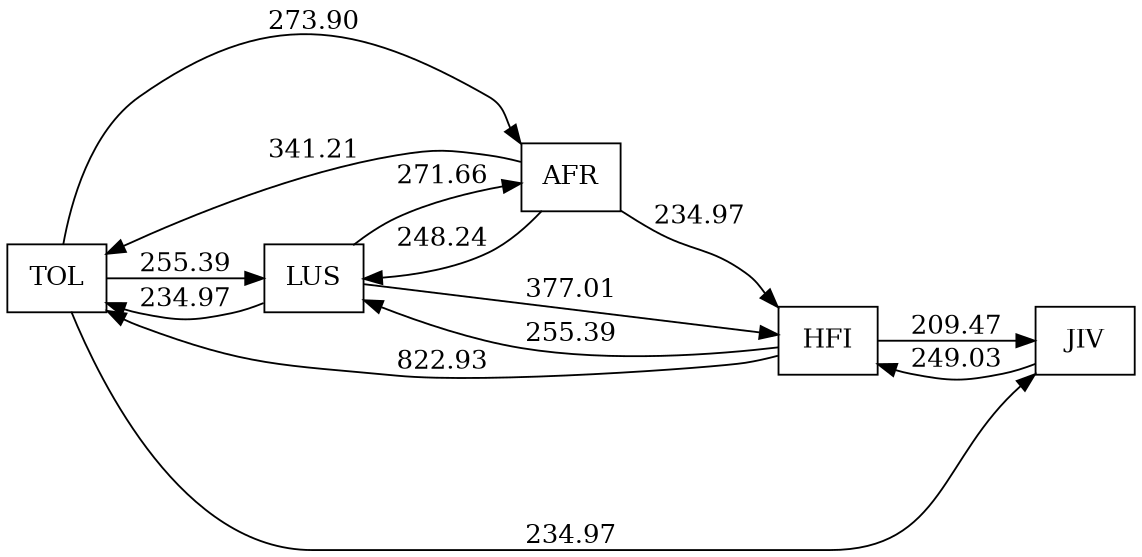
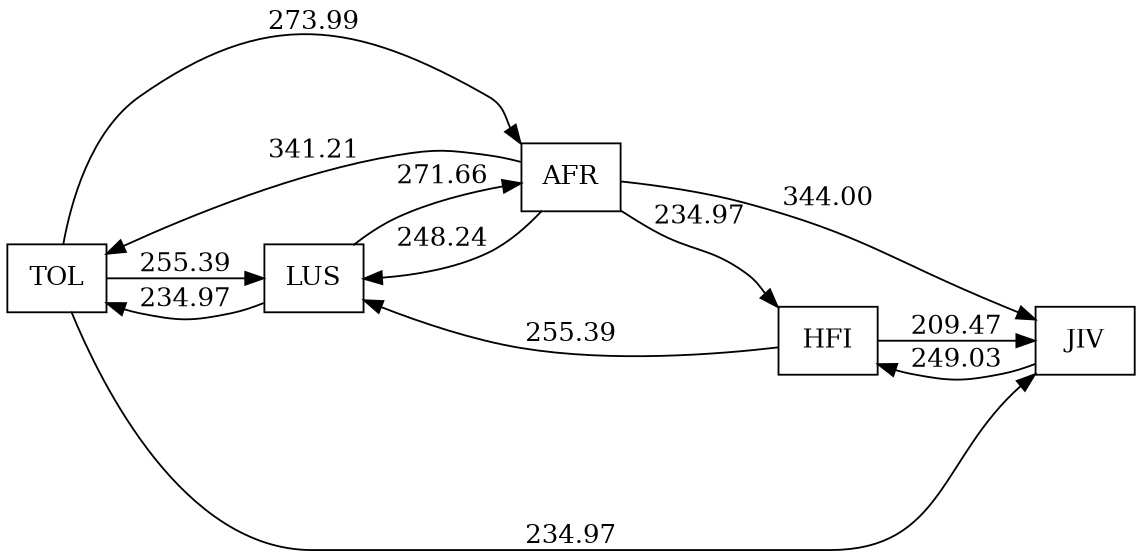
(314, 22) -> (314, 22)
none -> (826, 228)
(562, 308) -> none
(448, 378) -> none
